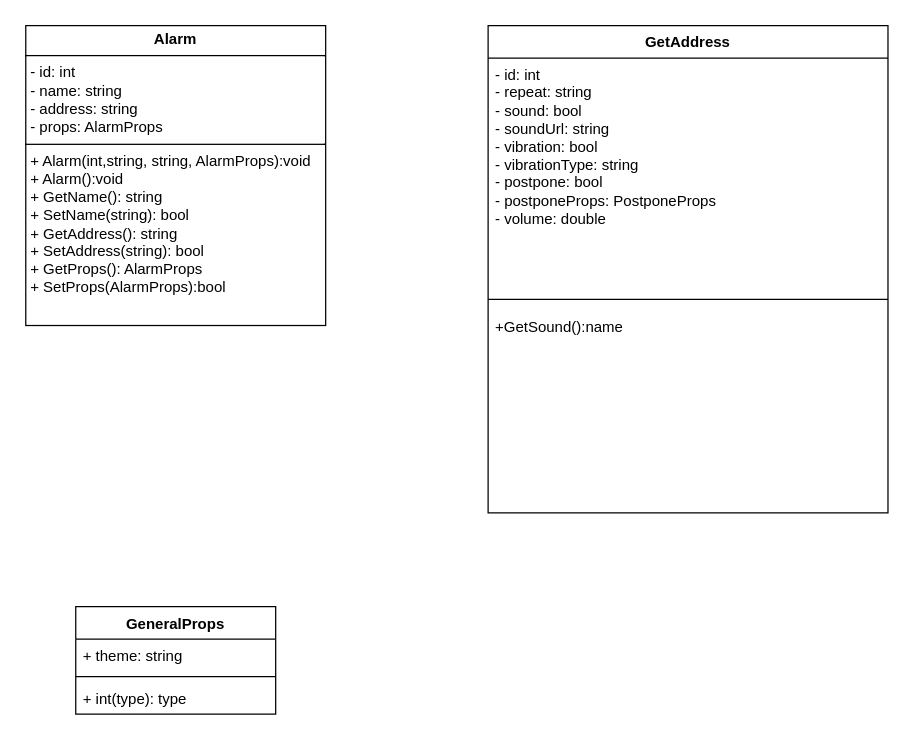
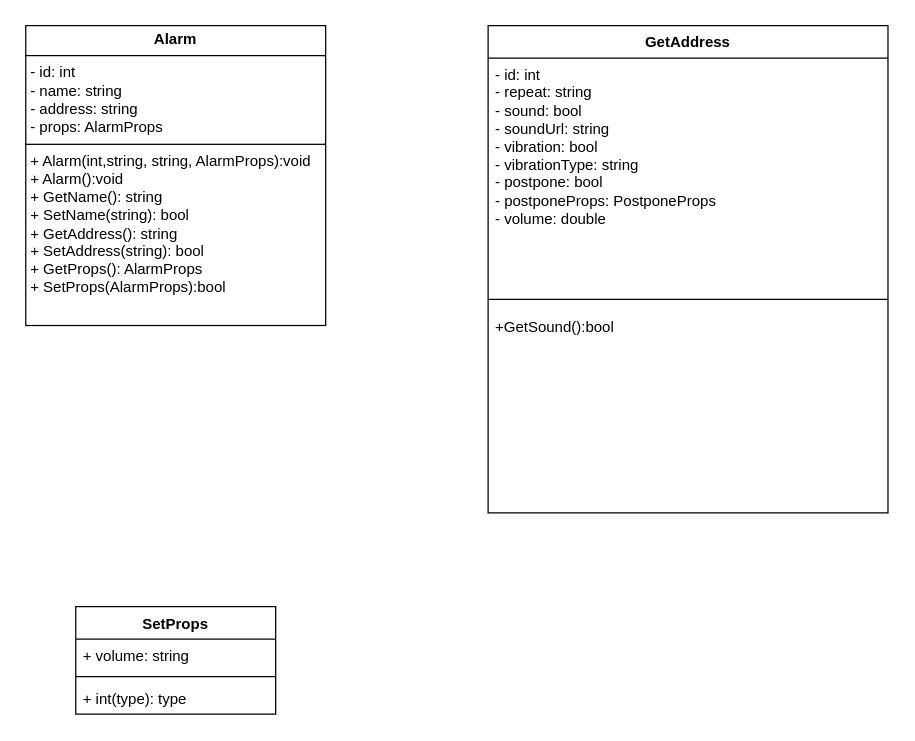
(561, 328) -> (559, 328)
(176, 625) -> (176, 625)
(138, 657) -> (141, 657)
